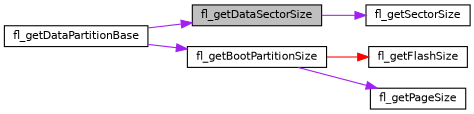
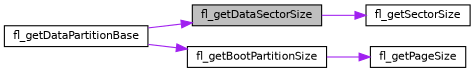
(418, 57) -> none
